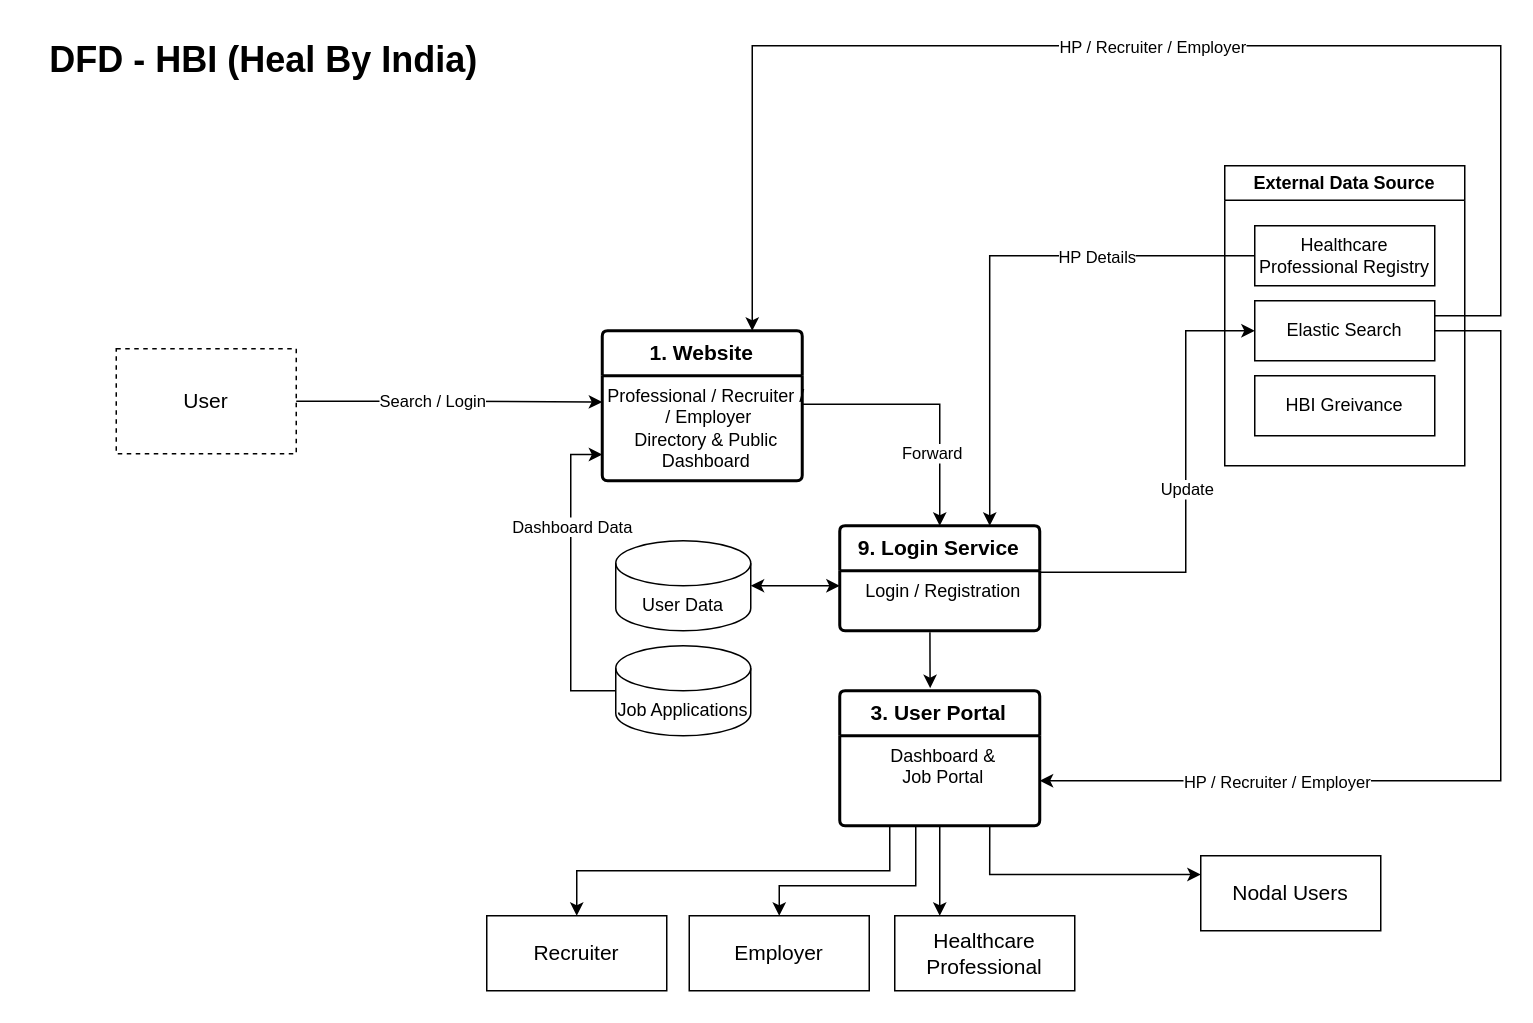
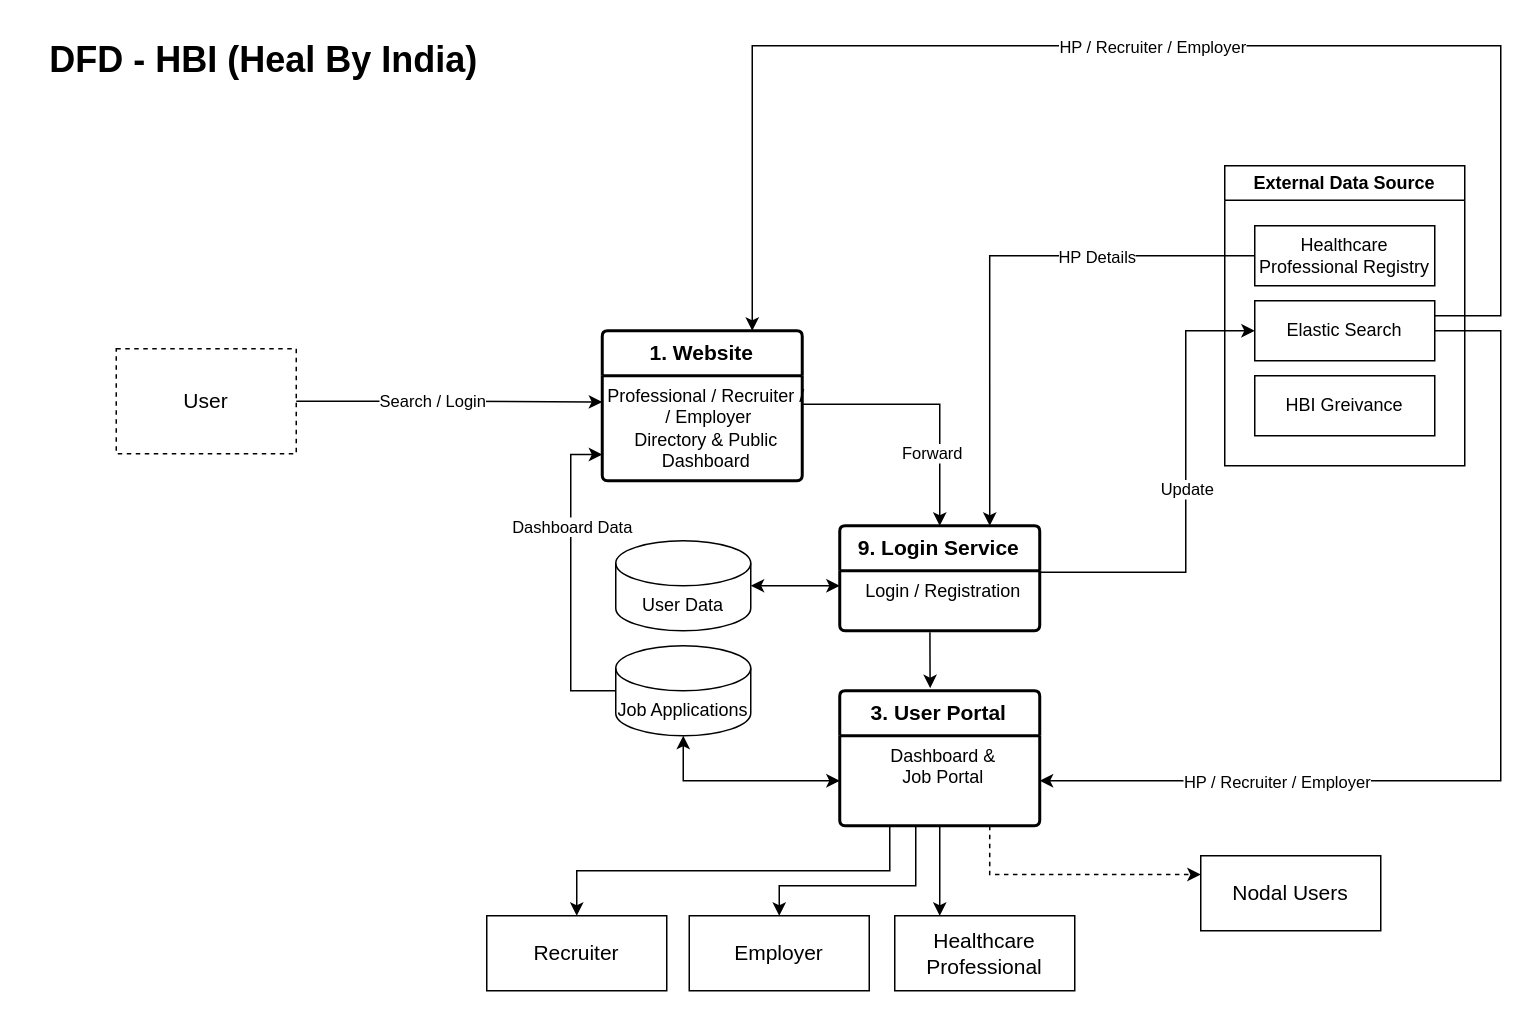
none -> (740, 781)
(1067, 875) -> (1067, 875)
